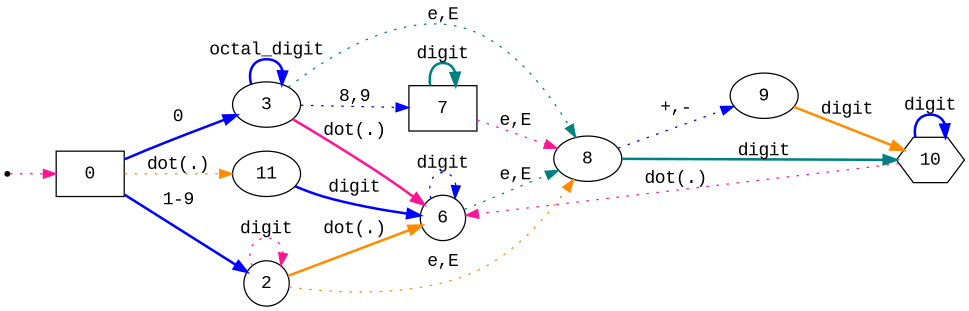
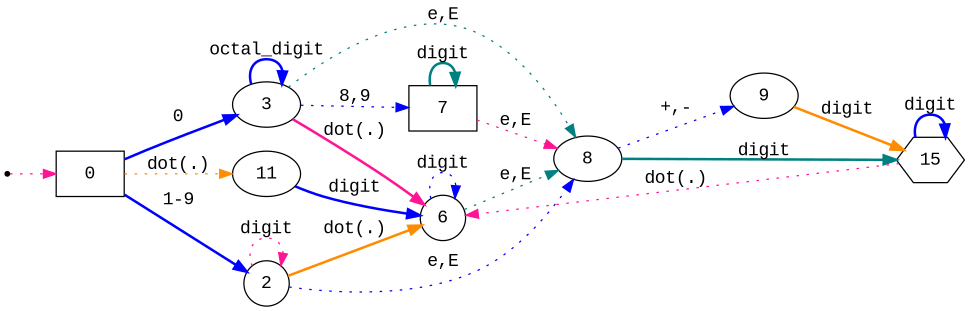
(930, 160) -> (930, 160)
(444, 282) -> (444, 282)
